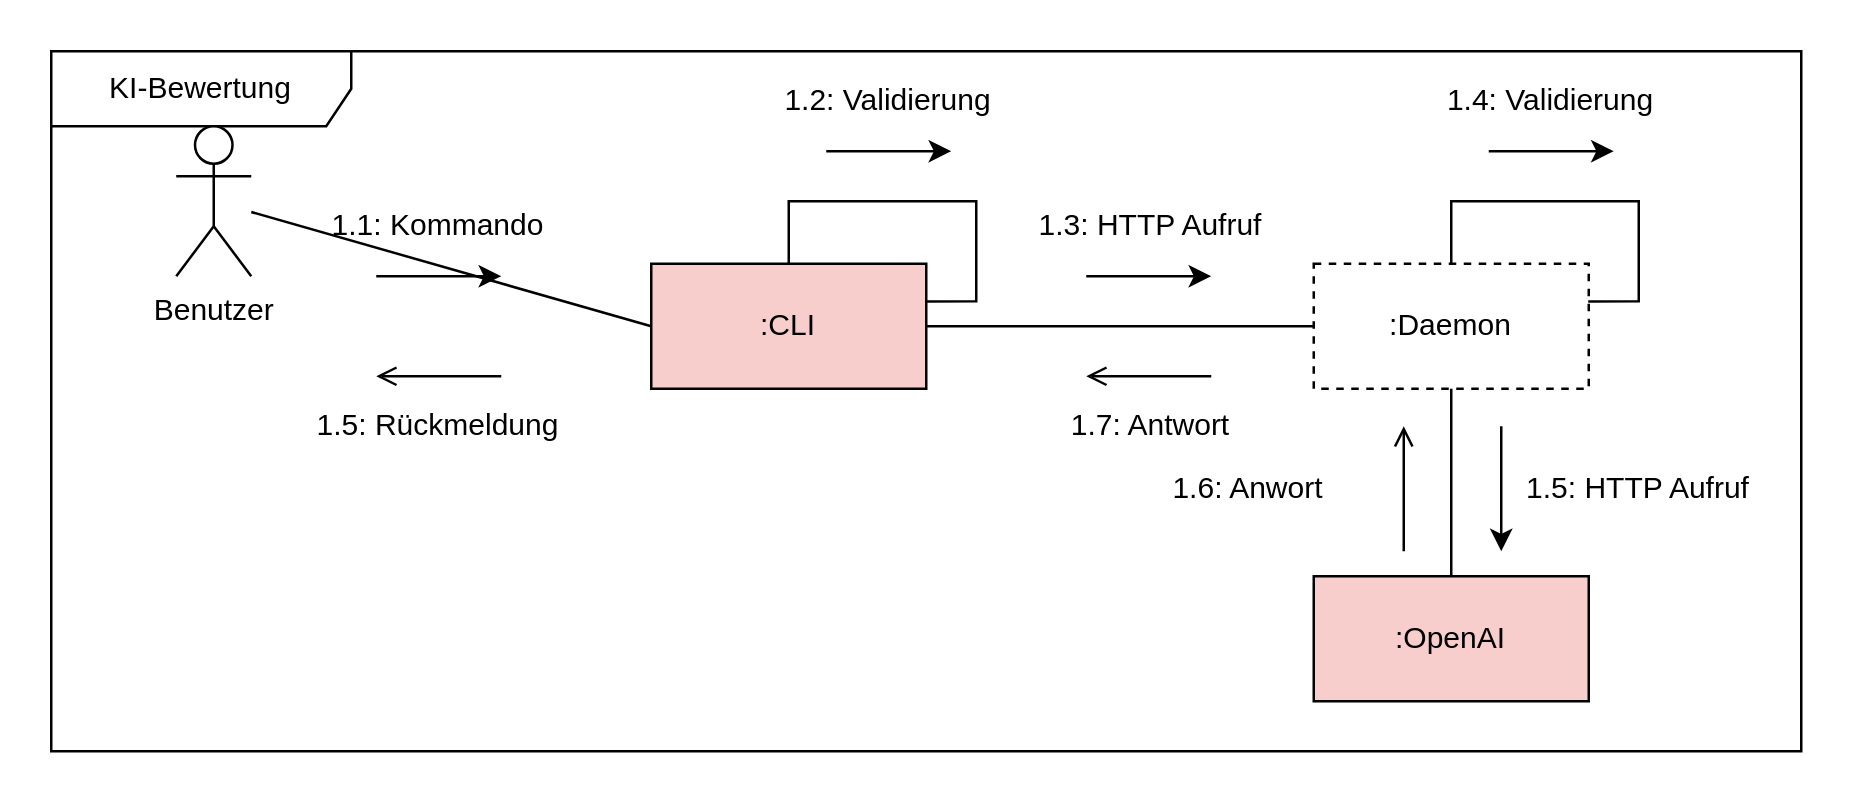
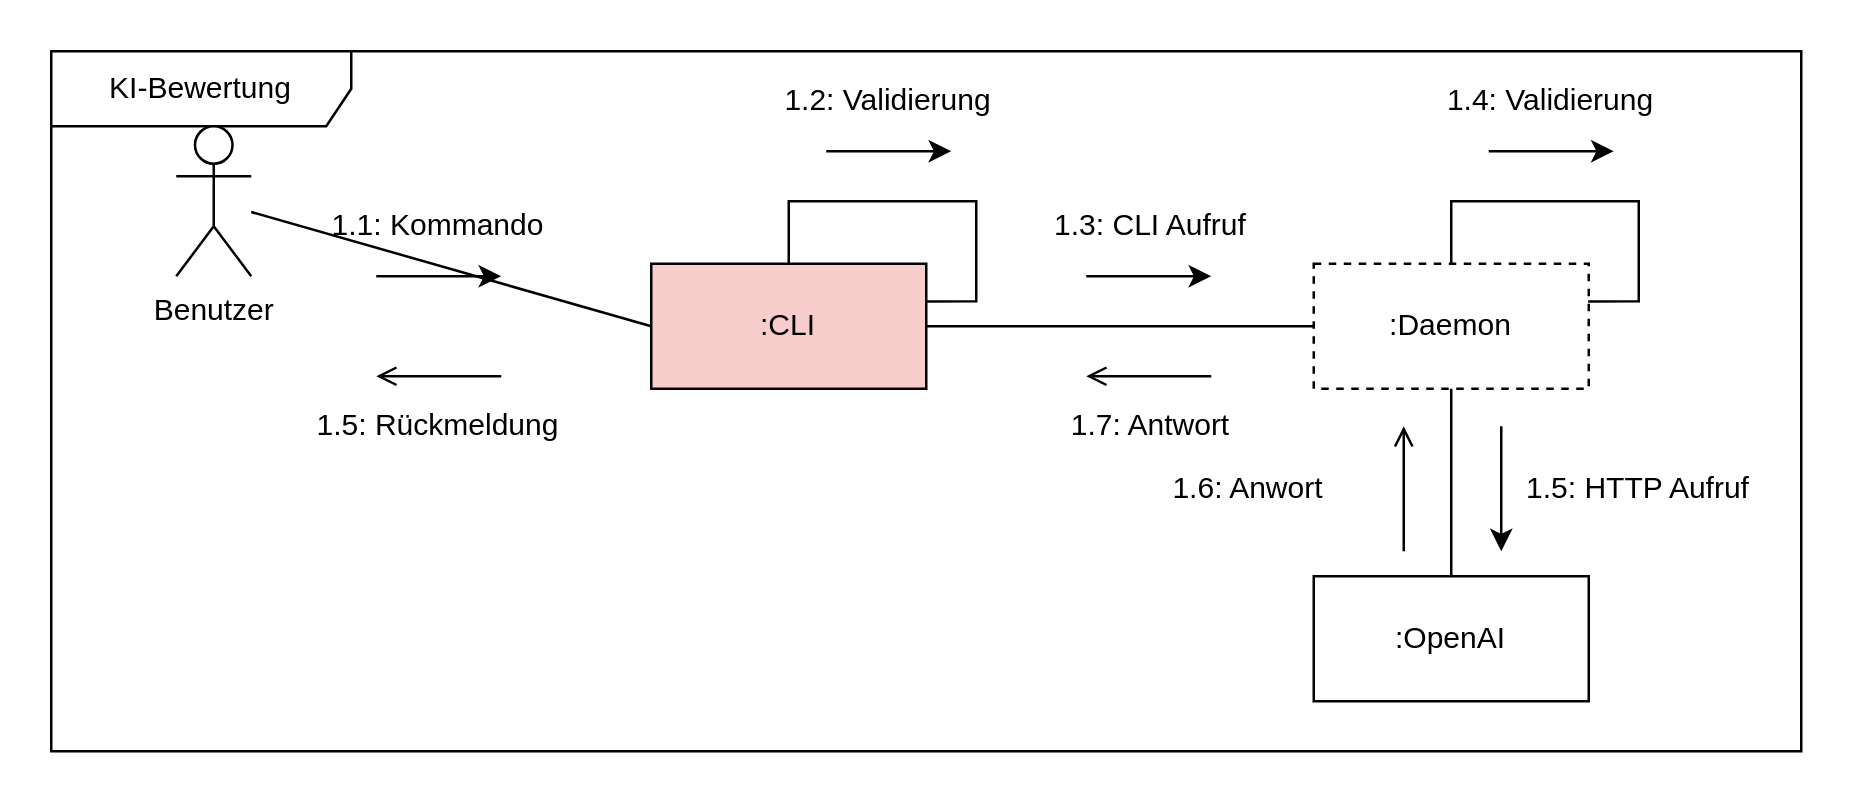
(1151, 226) -> (1151, 226)
(1451, 639) -> (1451, 639)
